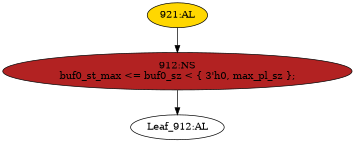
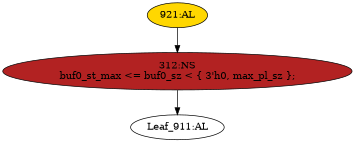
(177, 71) -> (177, 71)
(177, 127) -> (177, 127)
